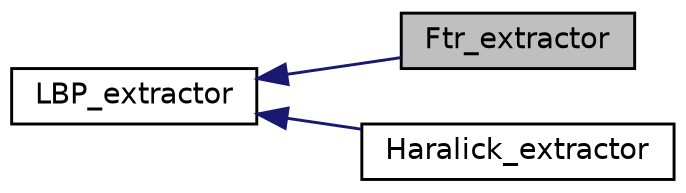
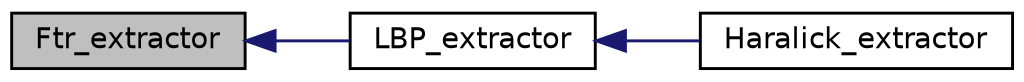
(344, 66) -> (313, 41)
